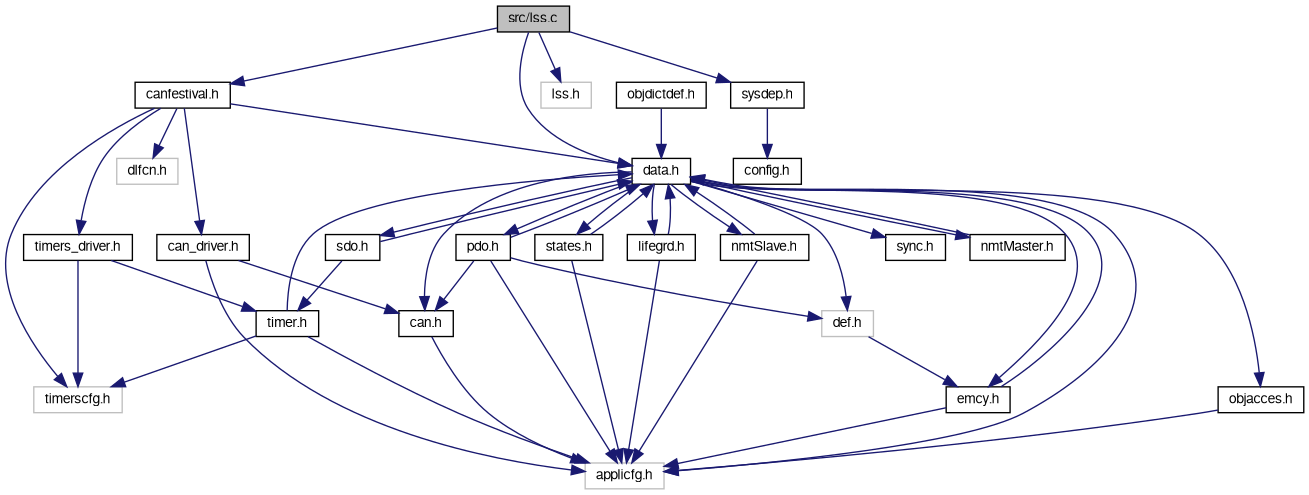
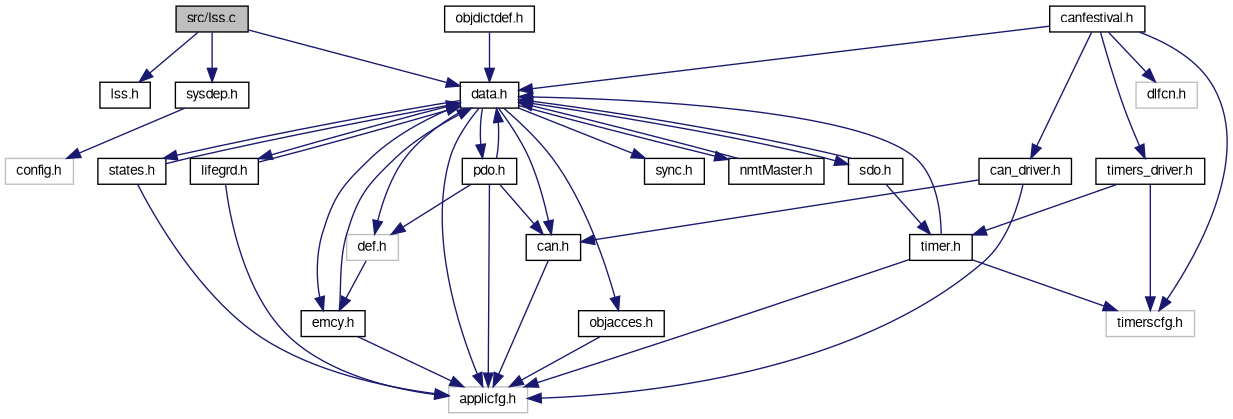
(371, 54) -> none
(566, 95) -> (125, 95)
(767, 171) -> (39, 171)
(765, 247) -> none
